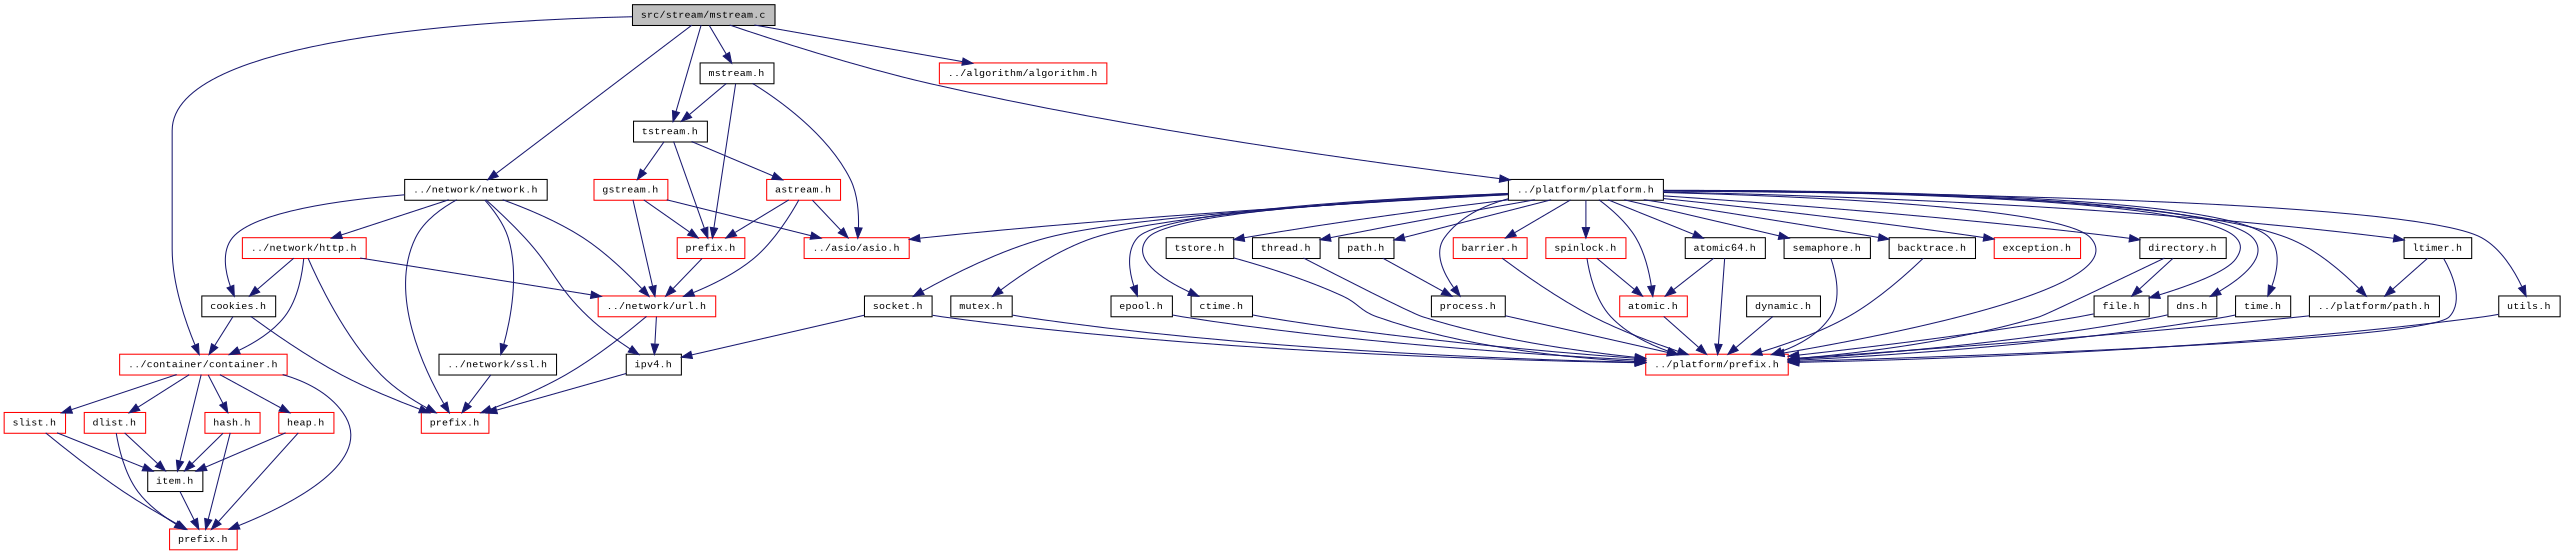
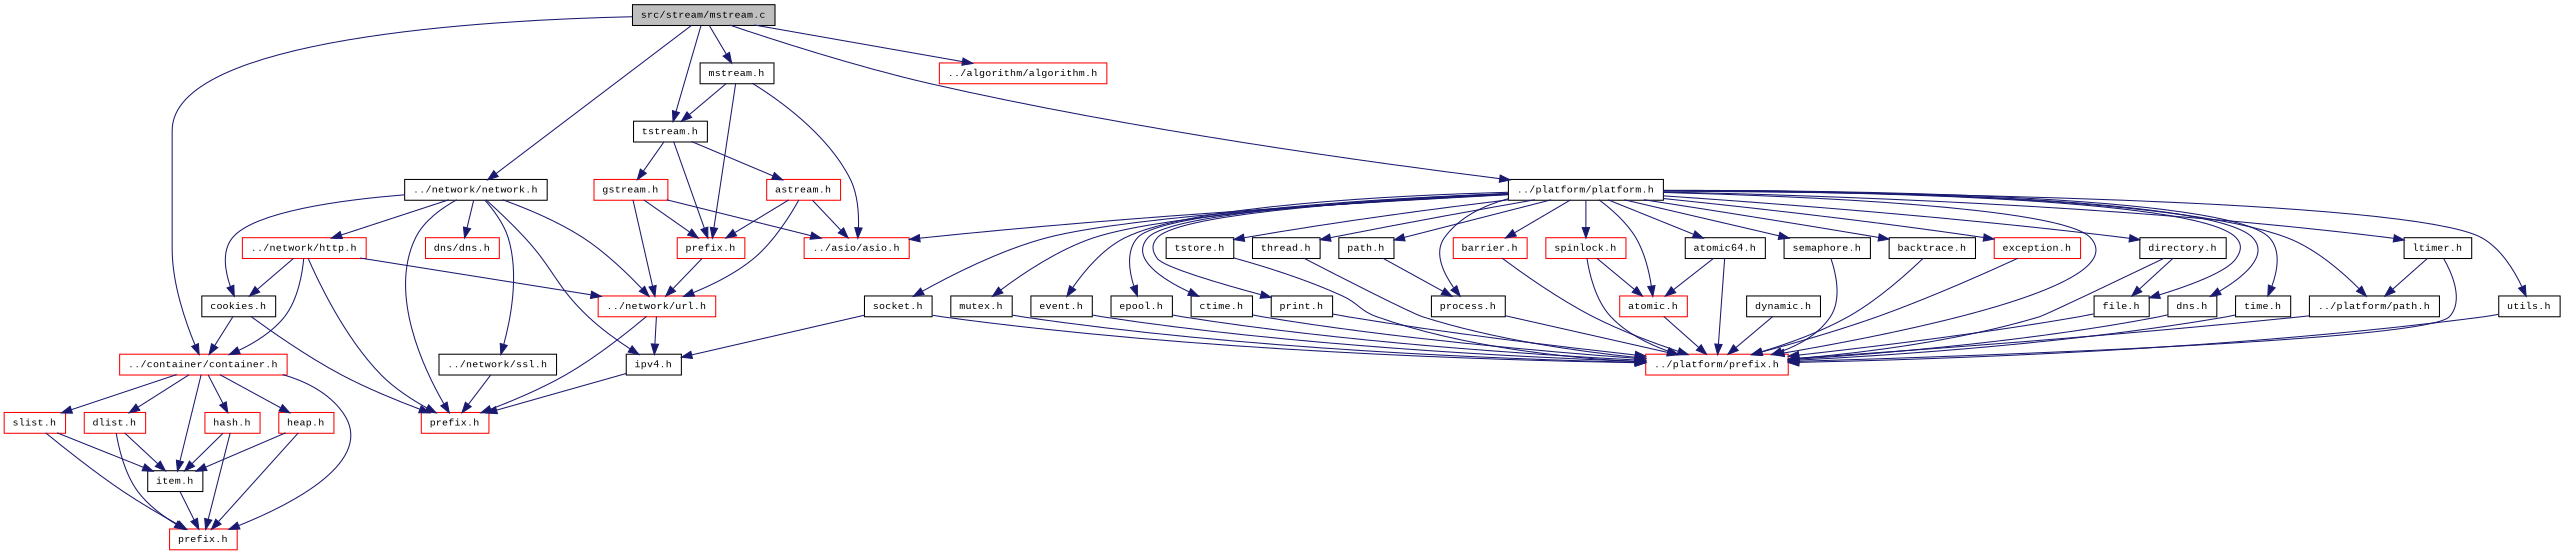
none -> (462, 248)
none -> (1062, 306)
none -> (1302, 306)
none -> (1892, 311)
